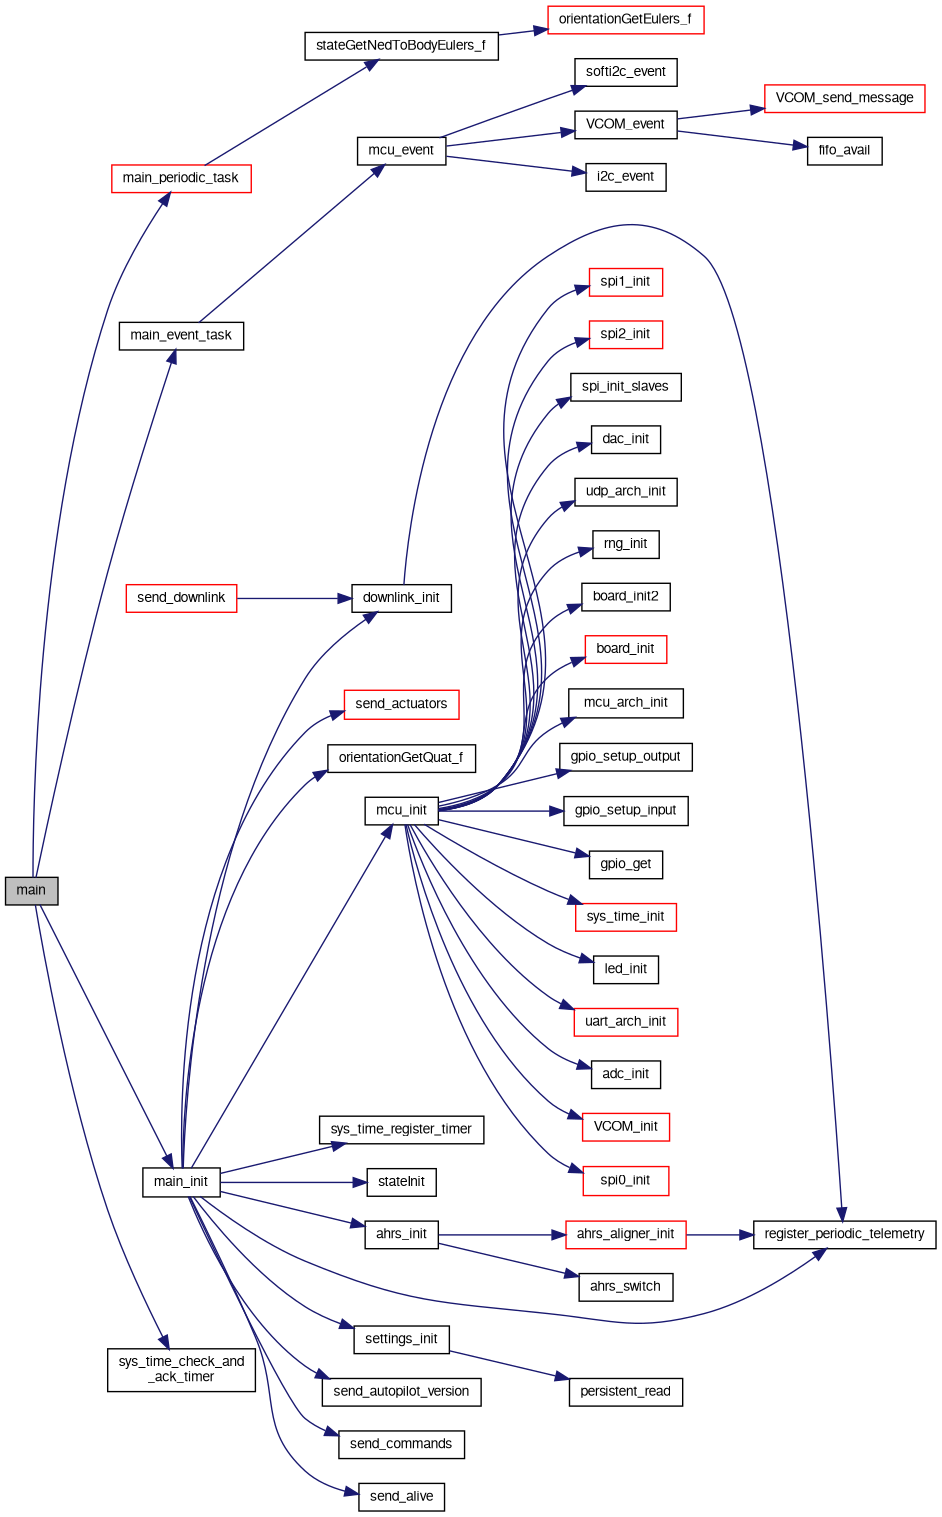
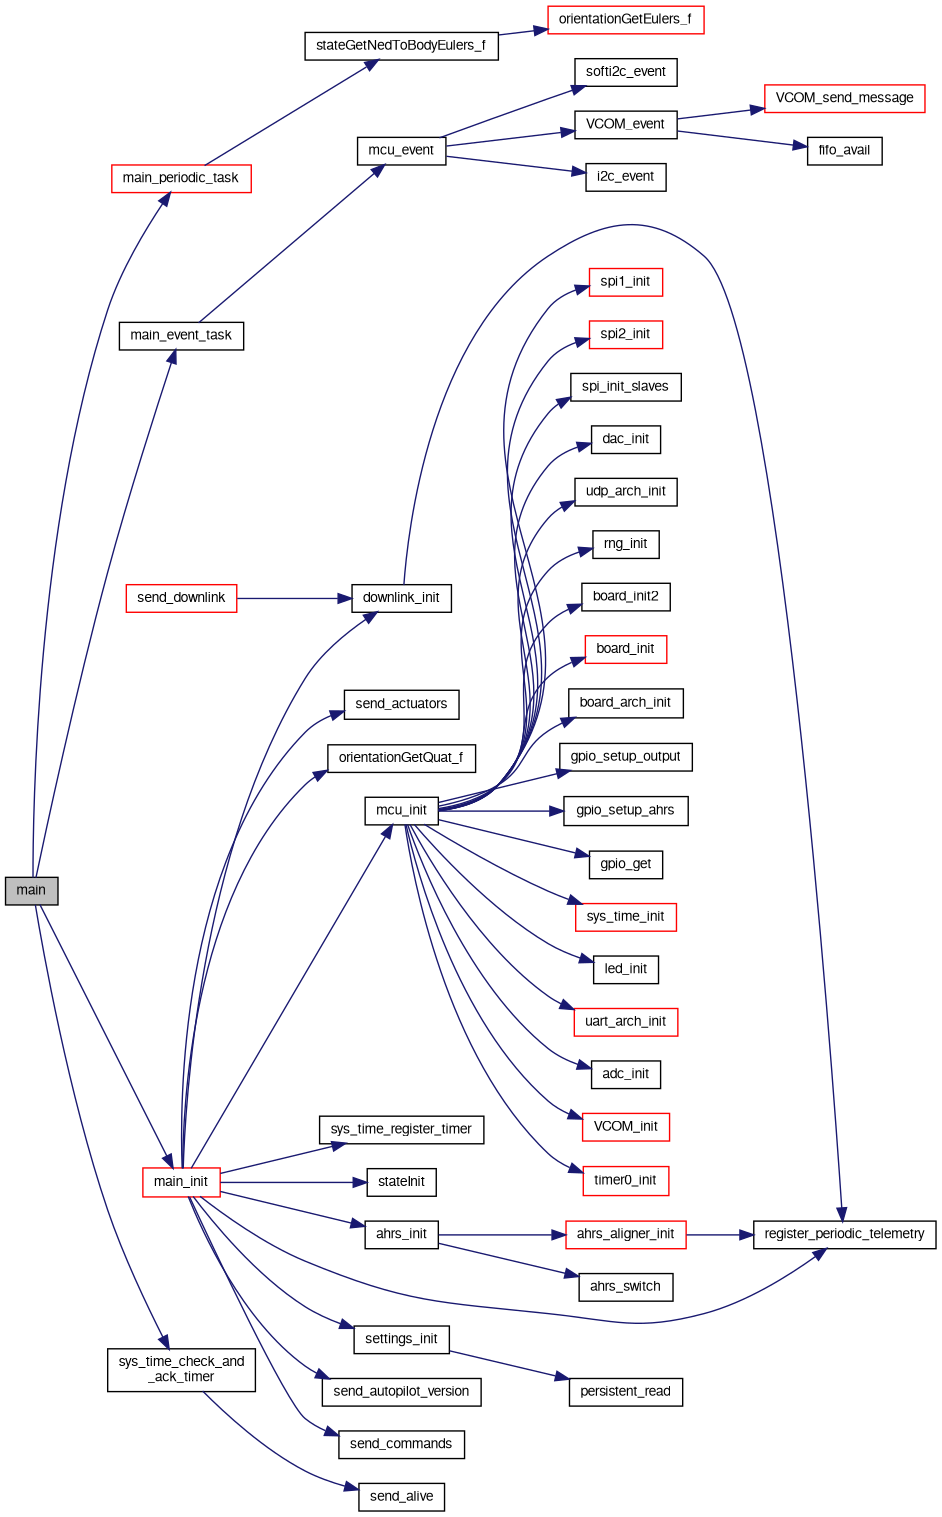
(626, 703) -> (626, 703)
(402, 705) -> (402, 705)
(626, 811) -> (626, 811)
(626, 1181) -> (626, 1181)
(182, 1182) -> (182, 1182)
(267, 1379) -> (268, 1448)
